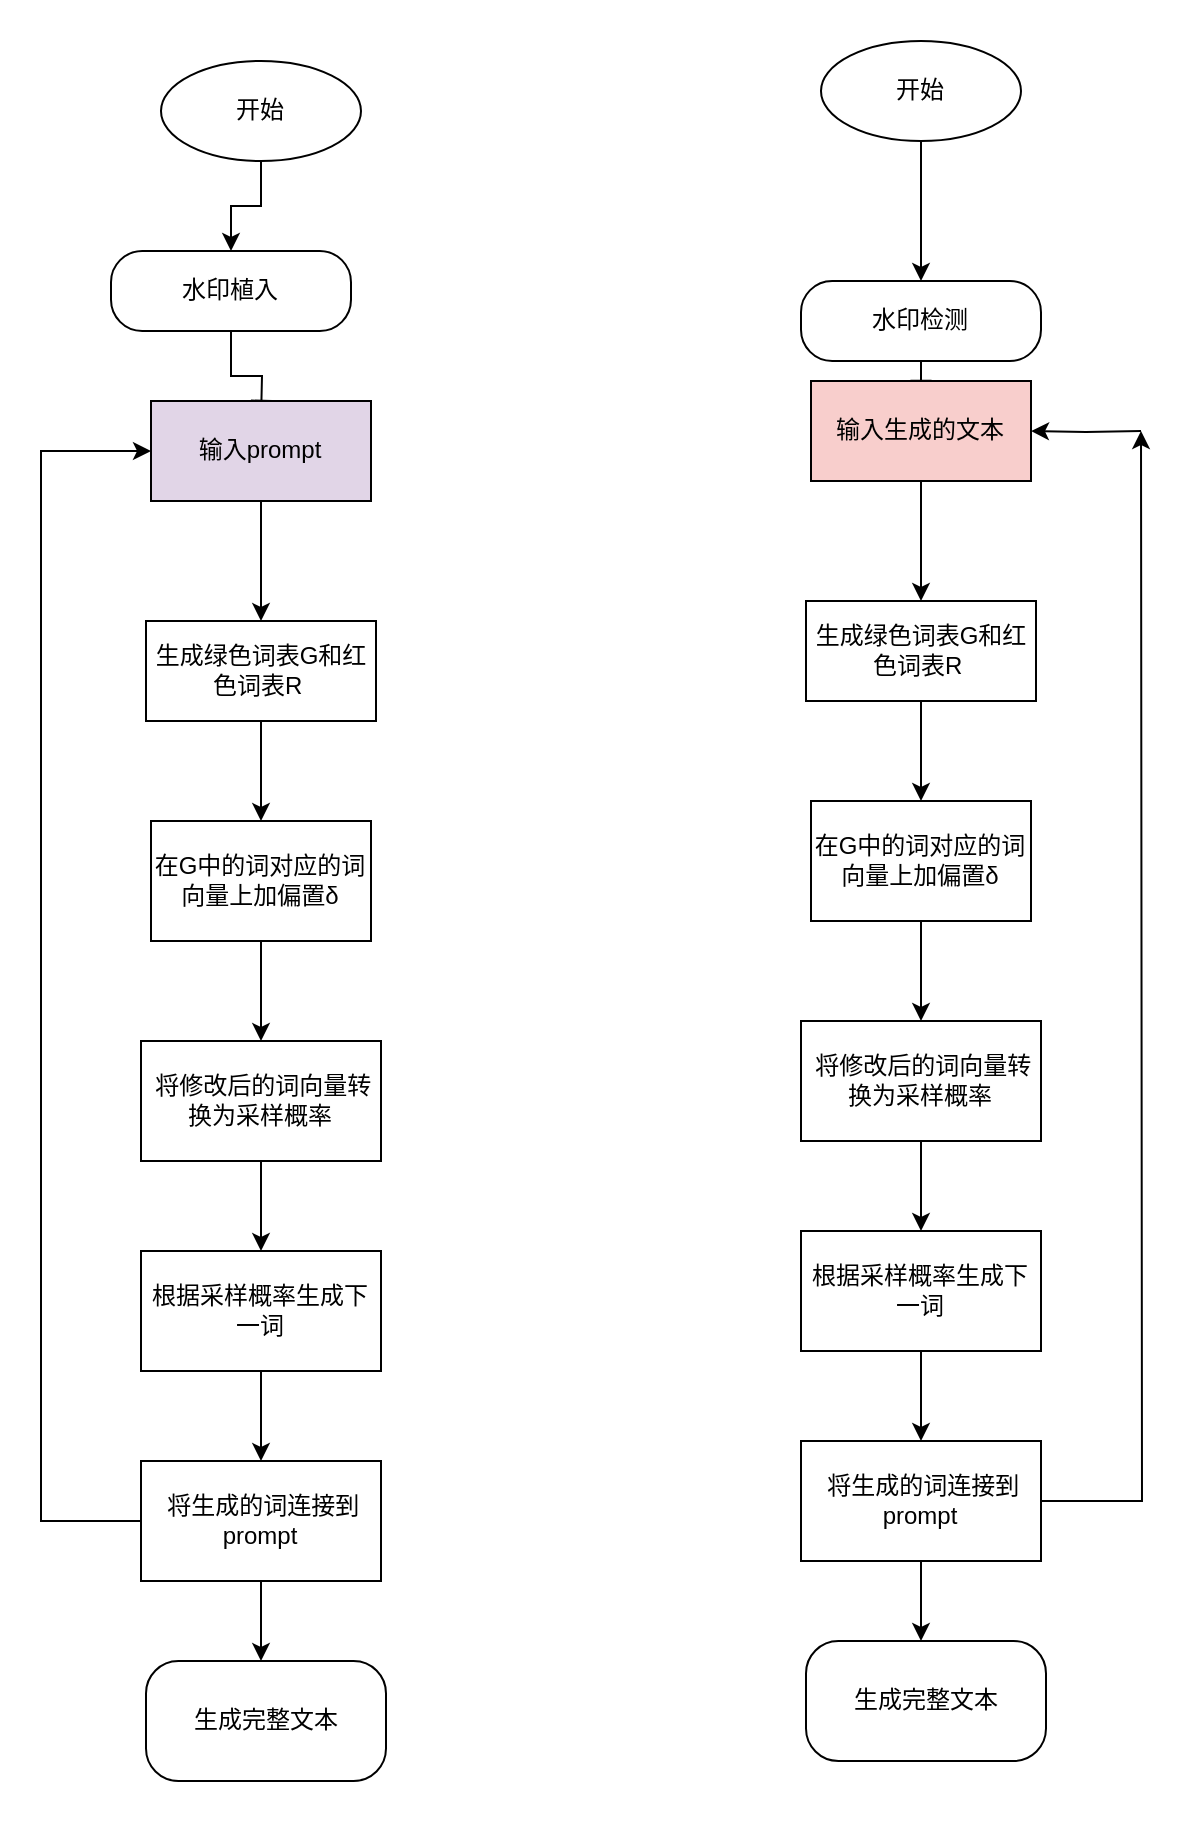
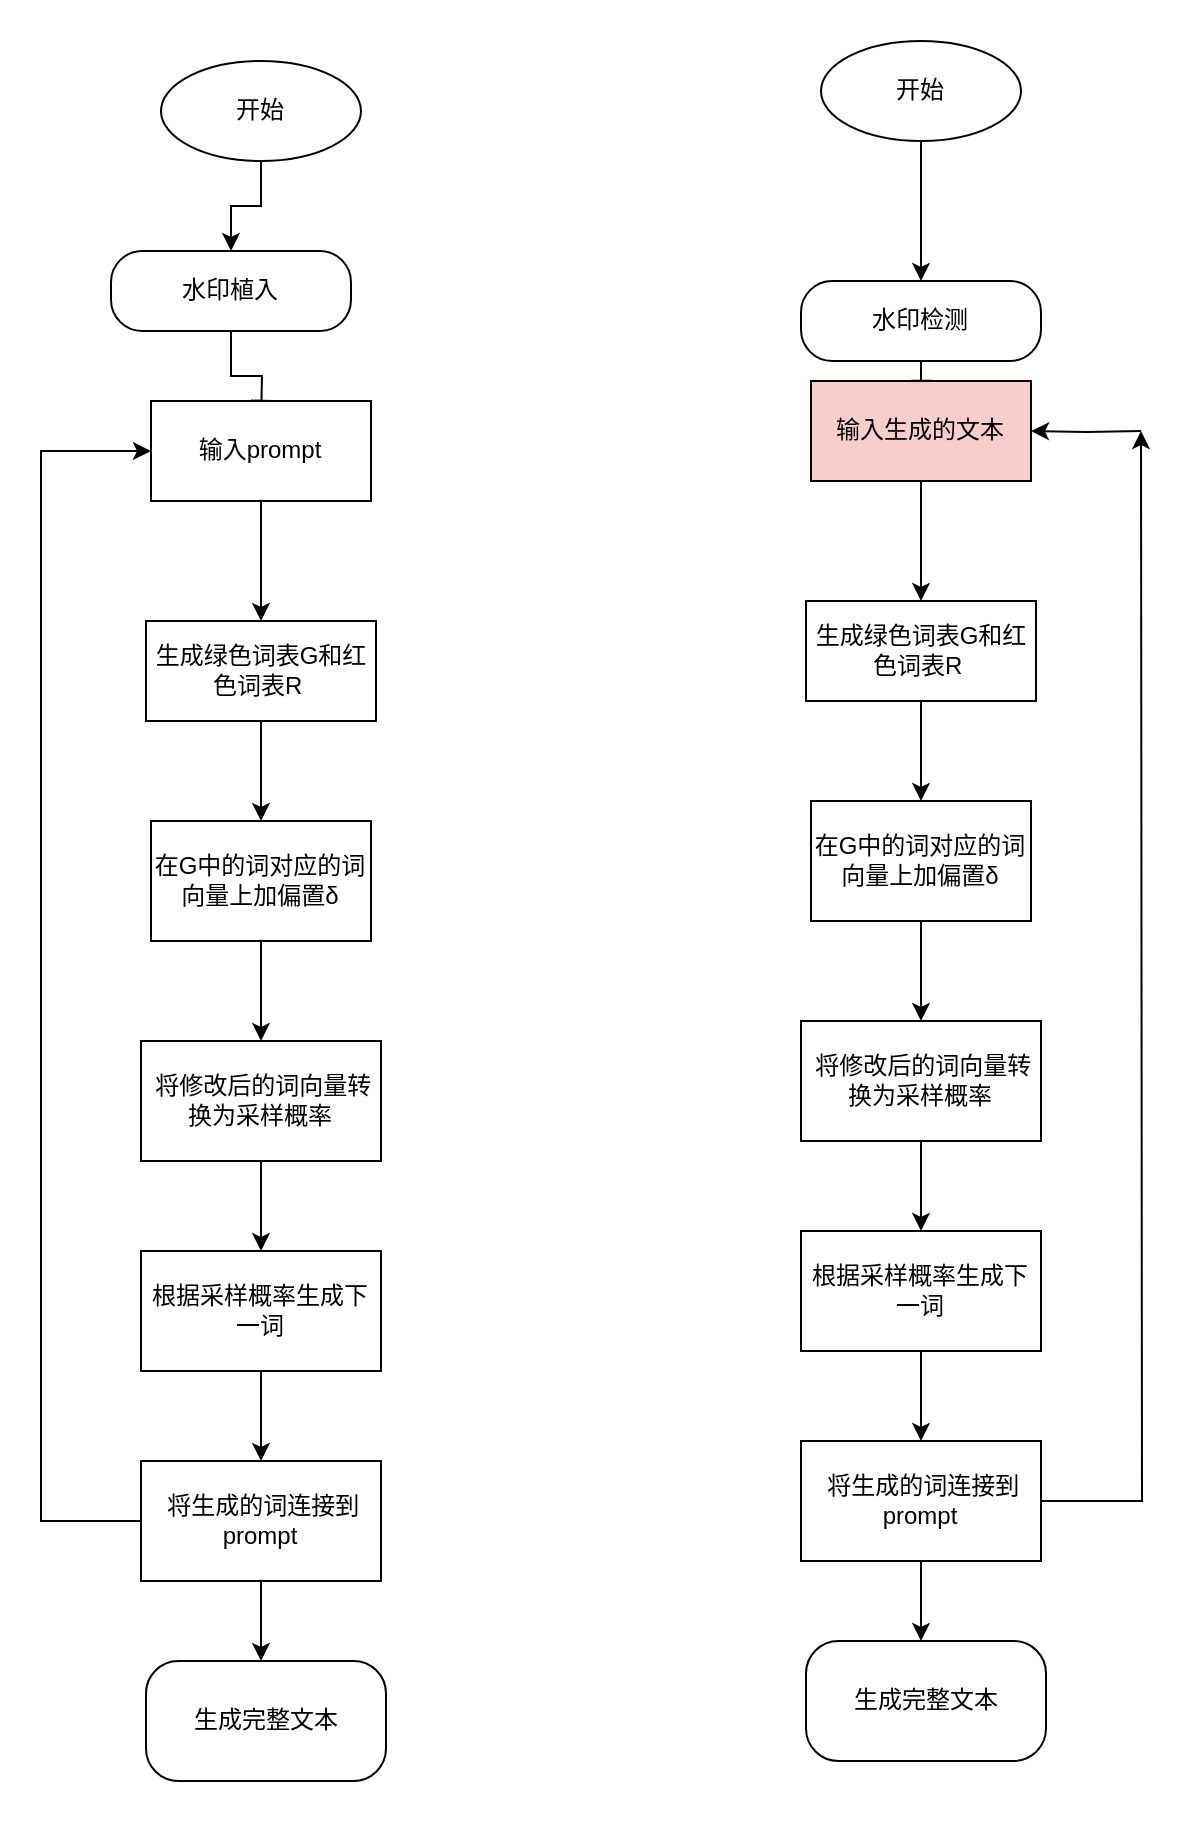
(261, 451) -> (261, 451)
